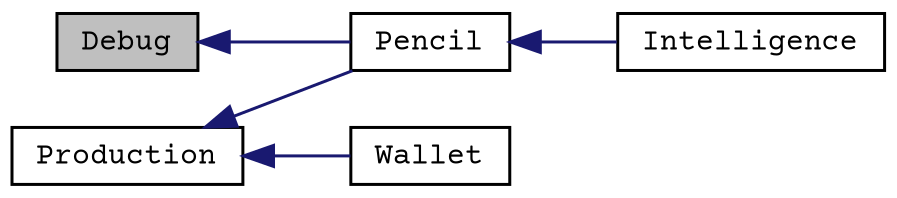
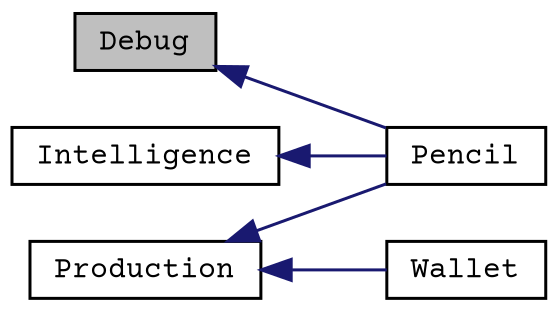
(579, 42) -> (348, 156)
